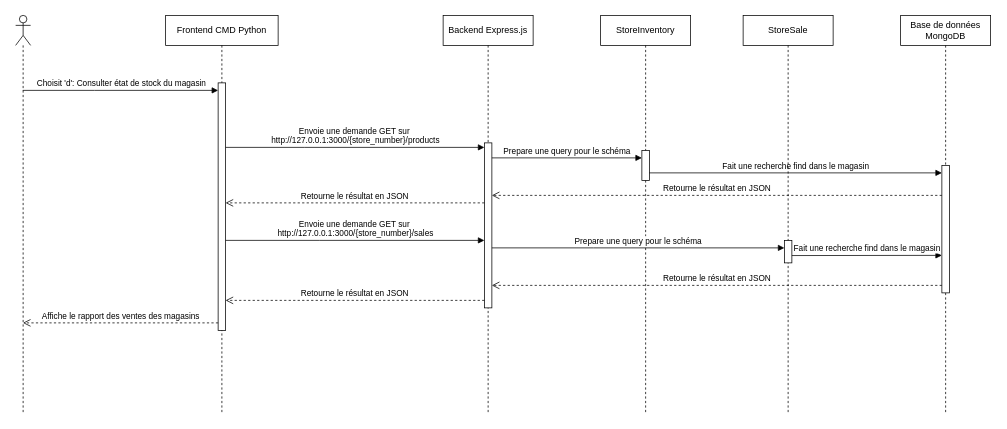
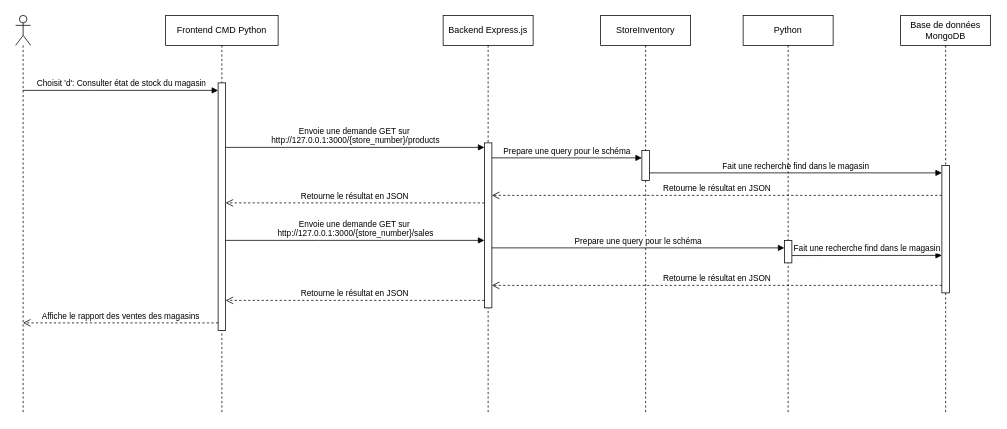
(788, 30) -> (788, 30)
